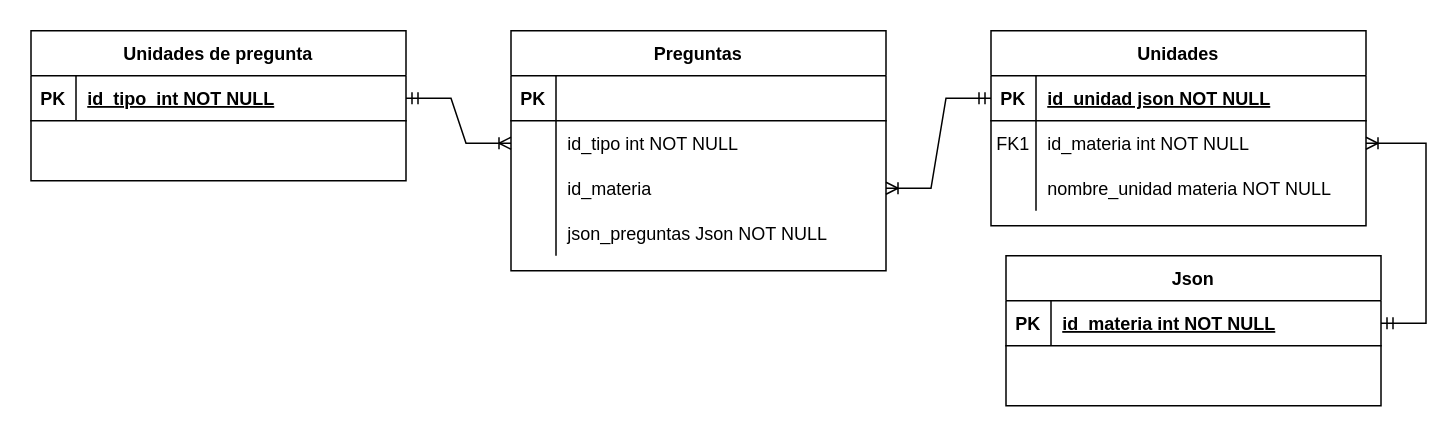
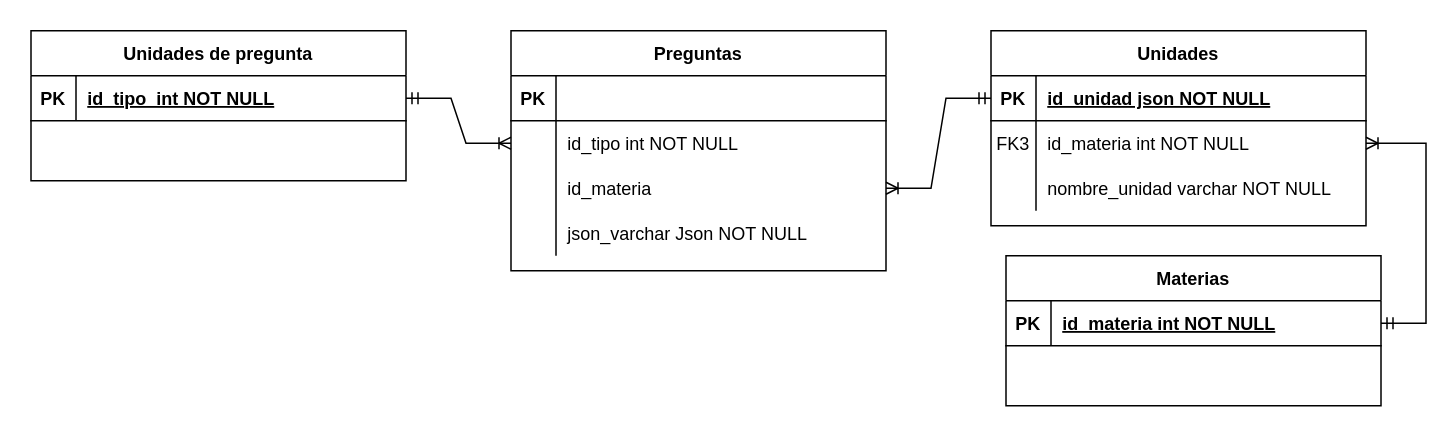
(1013, 144) -> (1013, 144)
(1187, 189) -> (1189, 189)
(701, 234) -> (691, 234)
(1193, 279) -> (1193, 279)
